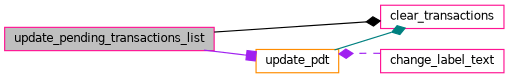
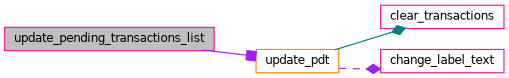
(290, 27) -> none
(367, 53) -> (353, 69)
